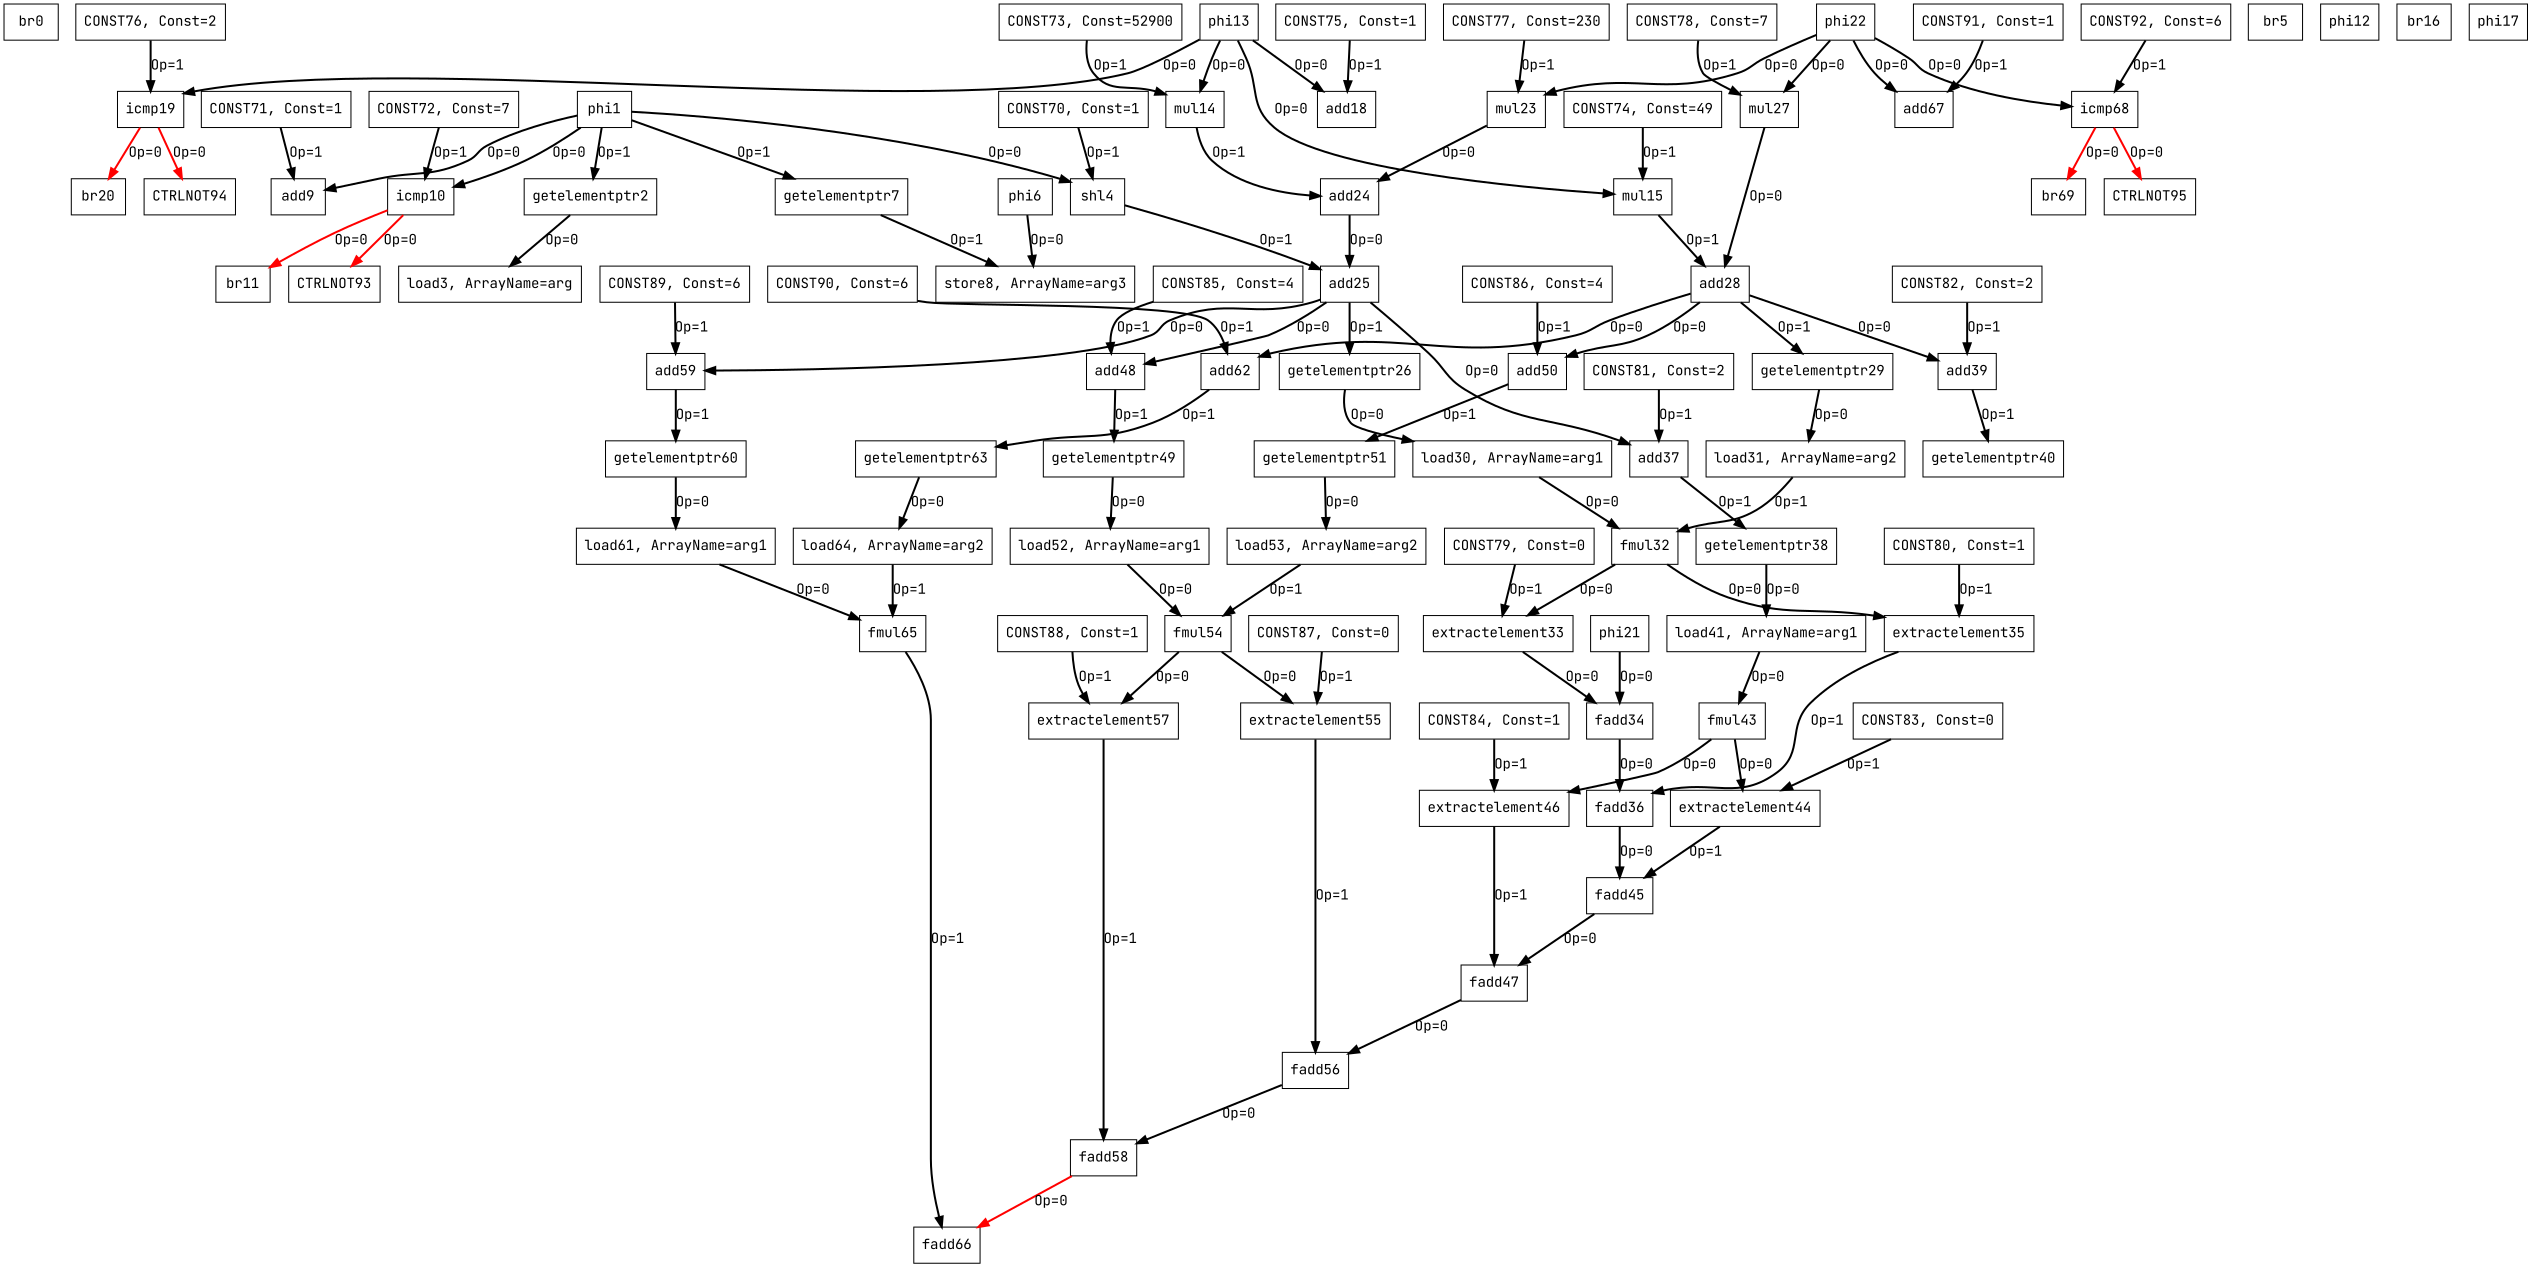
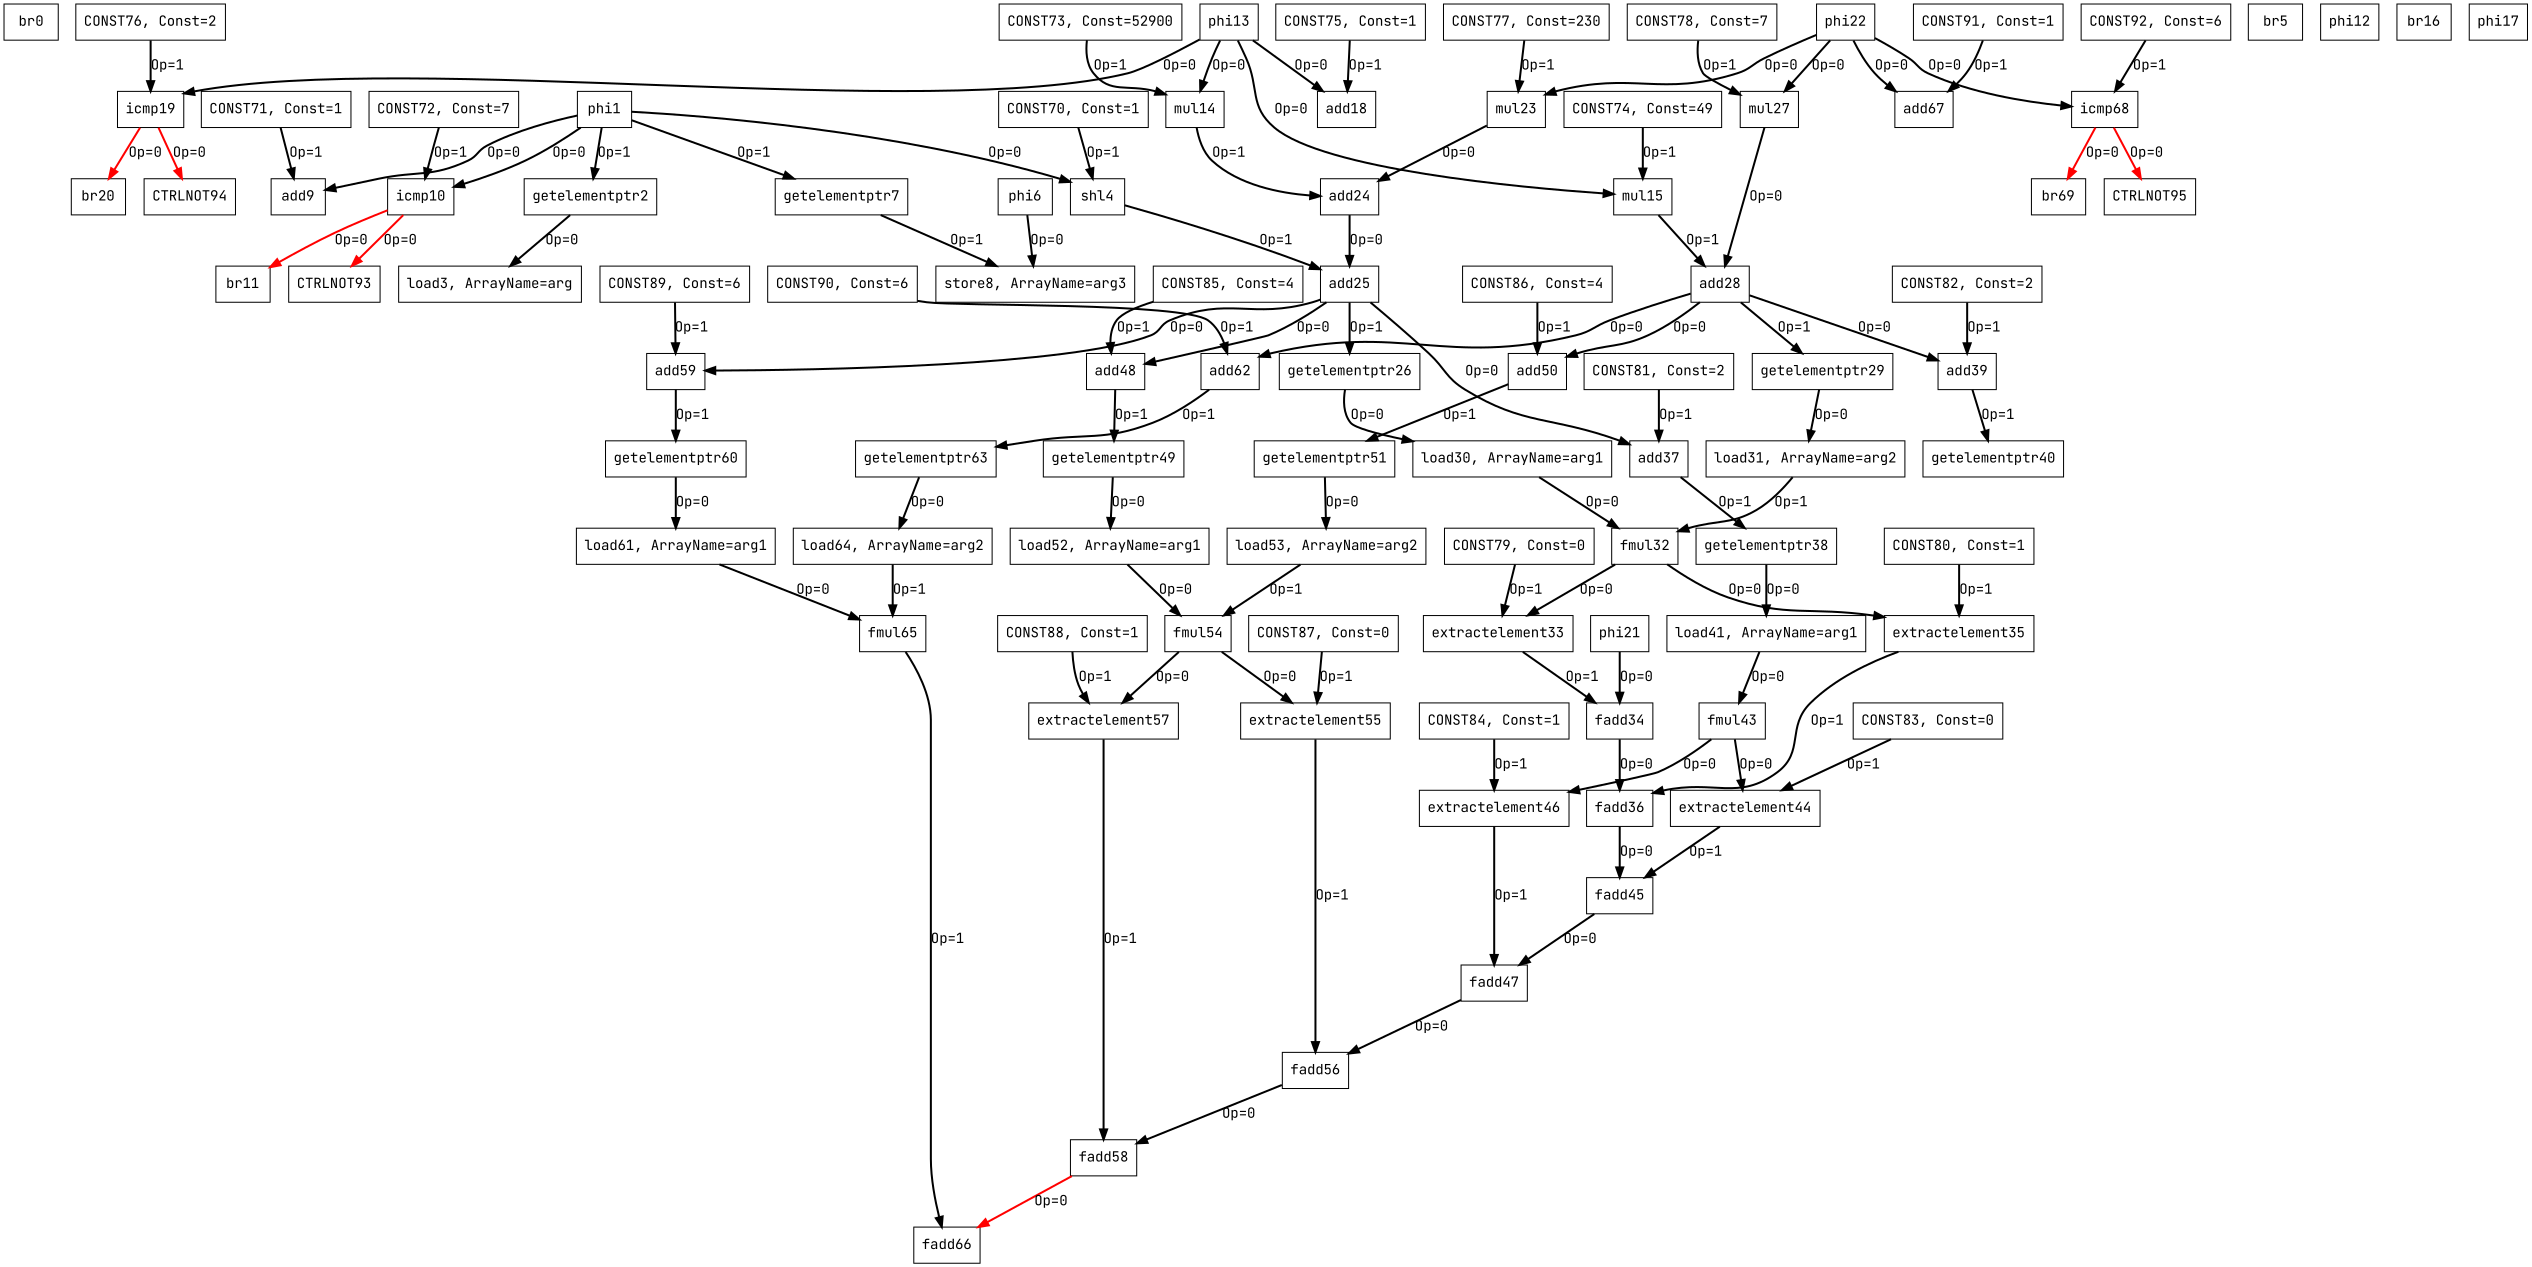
(1583, 677) -> (1583, 677)
